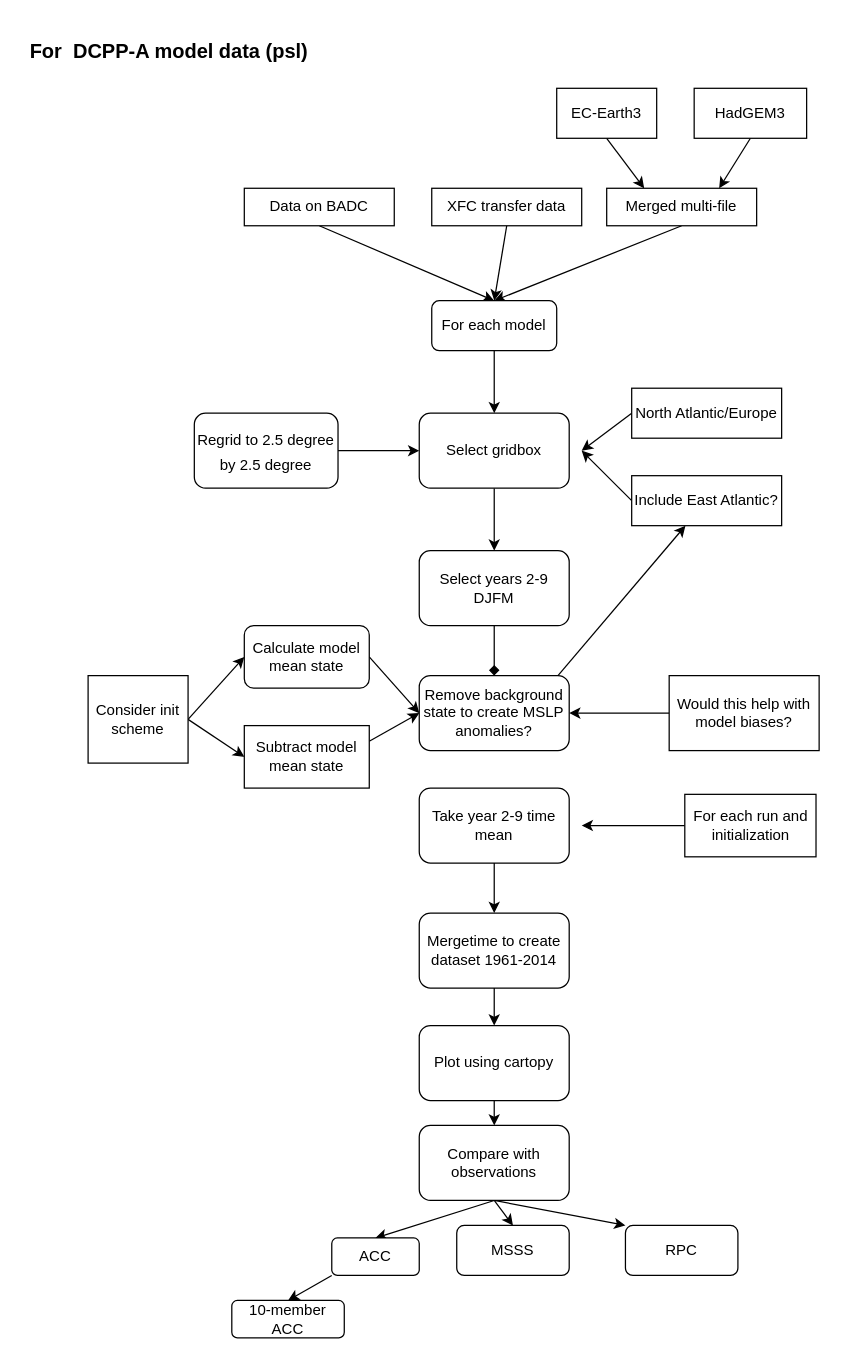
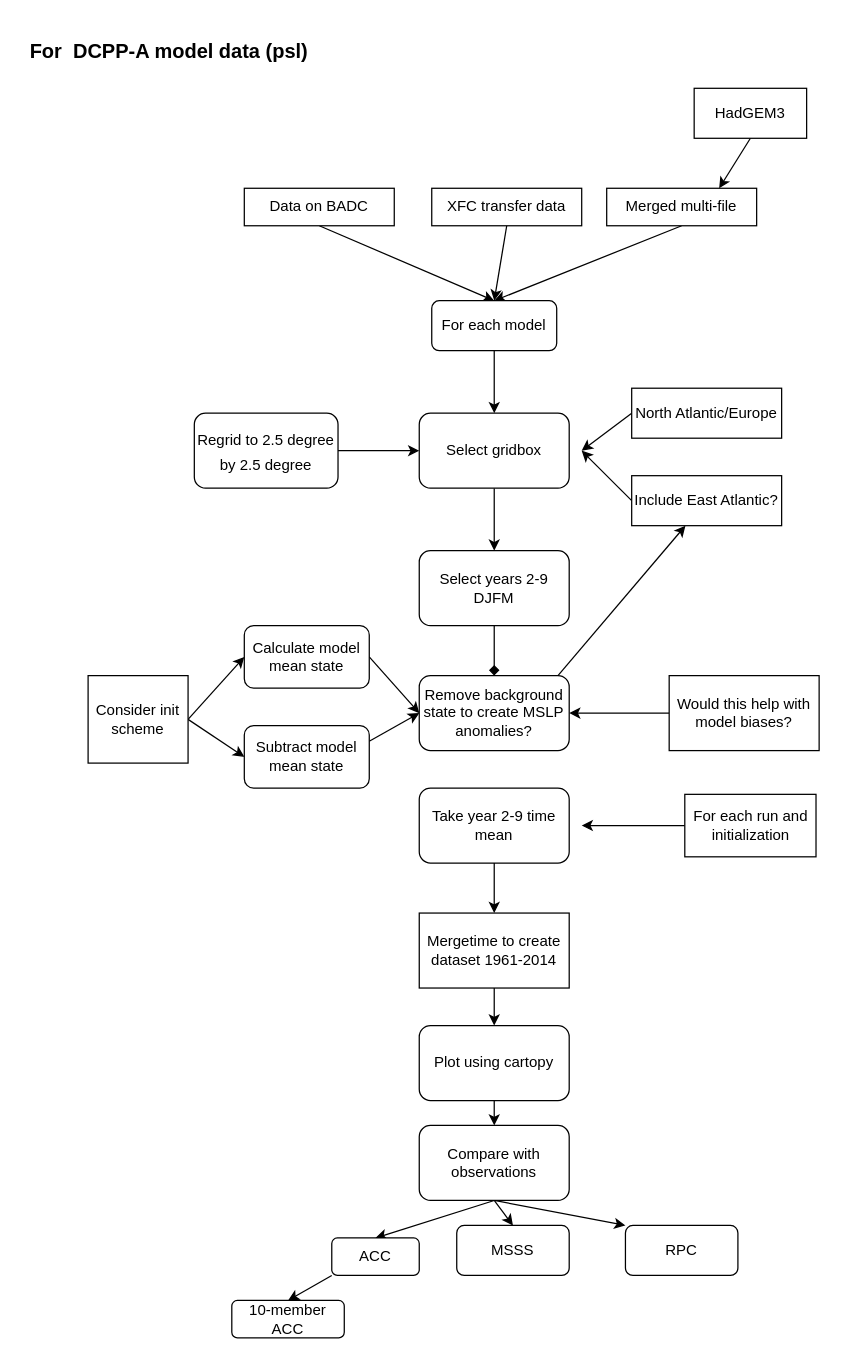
(607, 113) -> none
(623, 160) -> none
(307, 757) -> (307, 757)
(494, 951) -> (494, 951)
